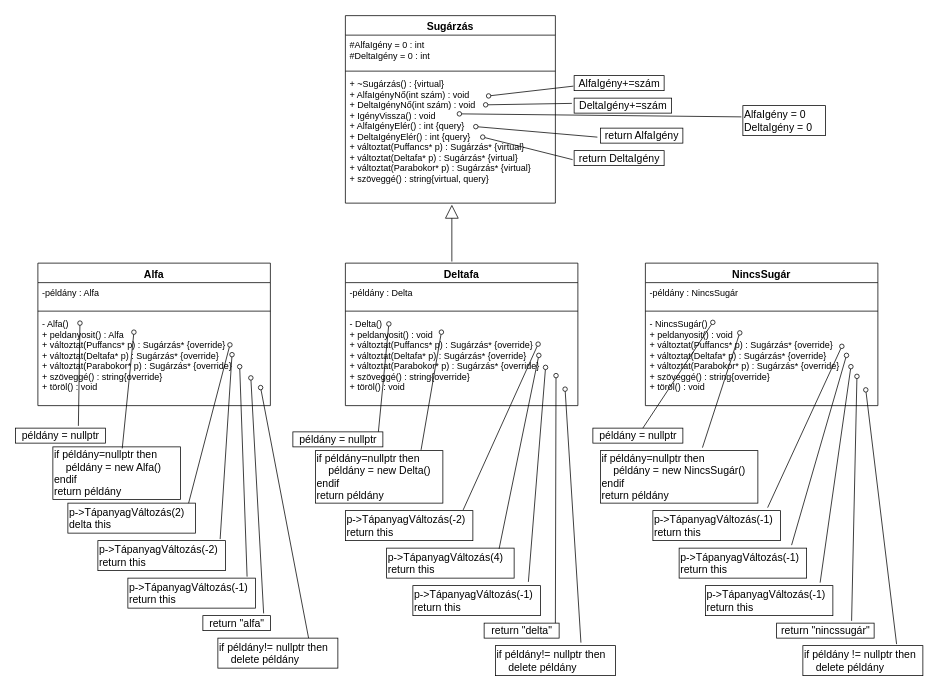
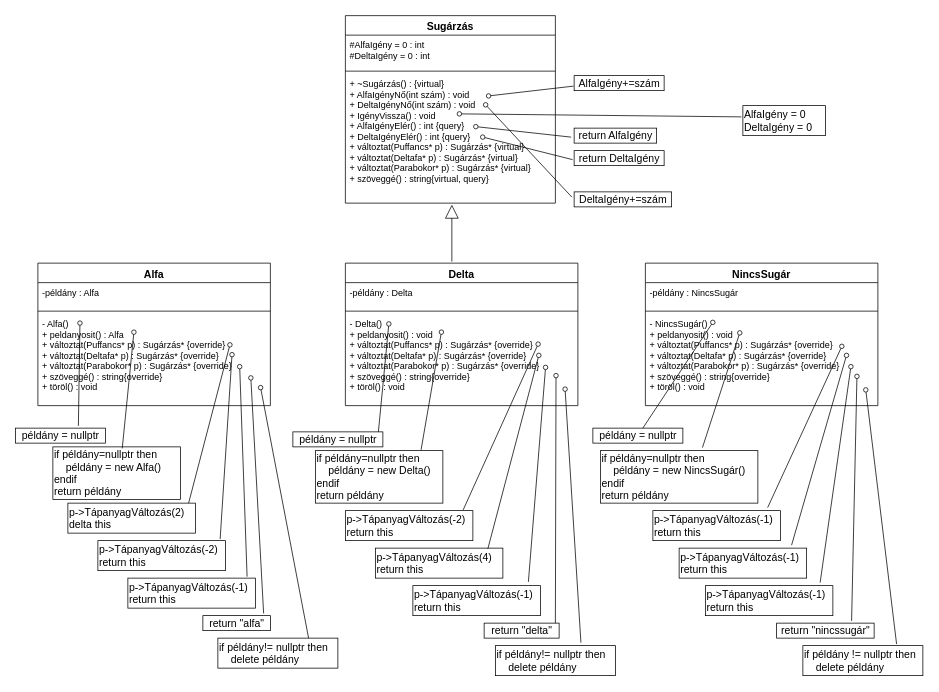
(623, 105) -> (623, 199)
(642, 135) -> (615, 135)
(461, 274) -> (461, 274)
(450, 563) -> (439, 563)
